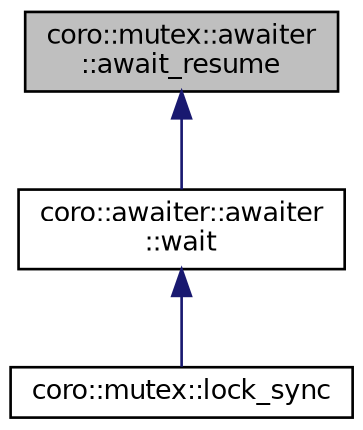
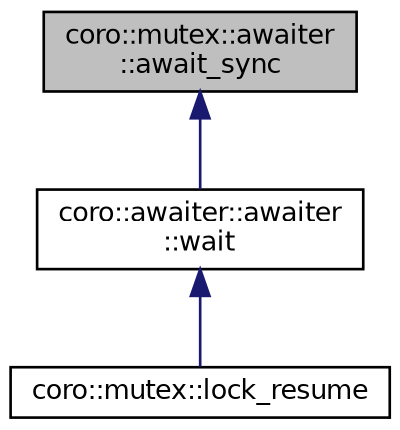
(182, 52) -> (200, 52)
(182, 392) -> (200, 392)
